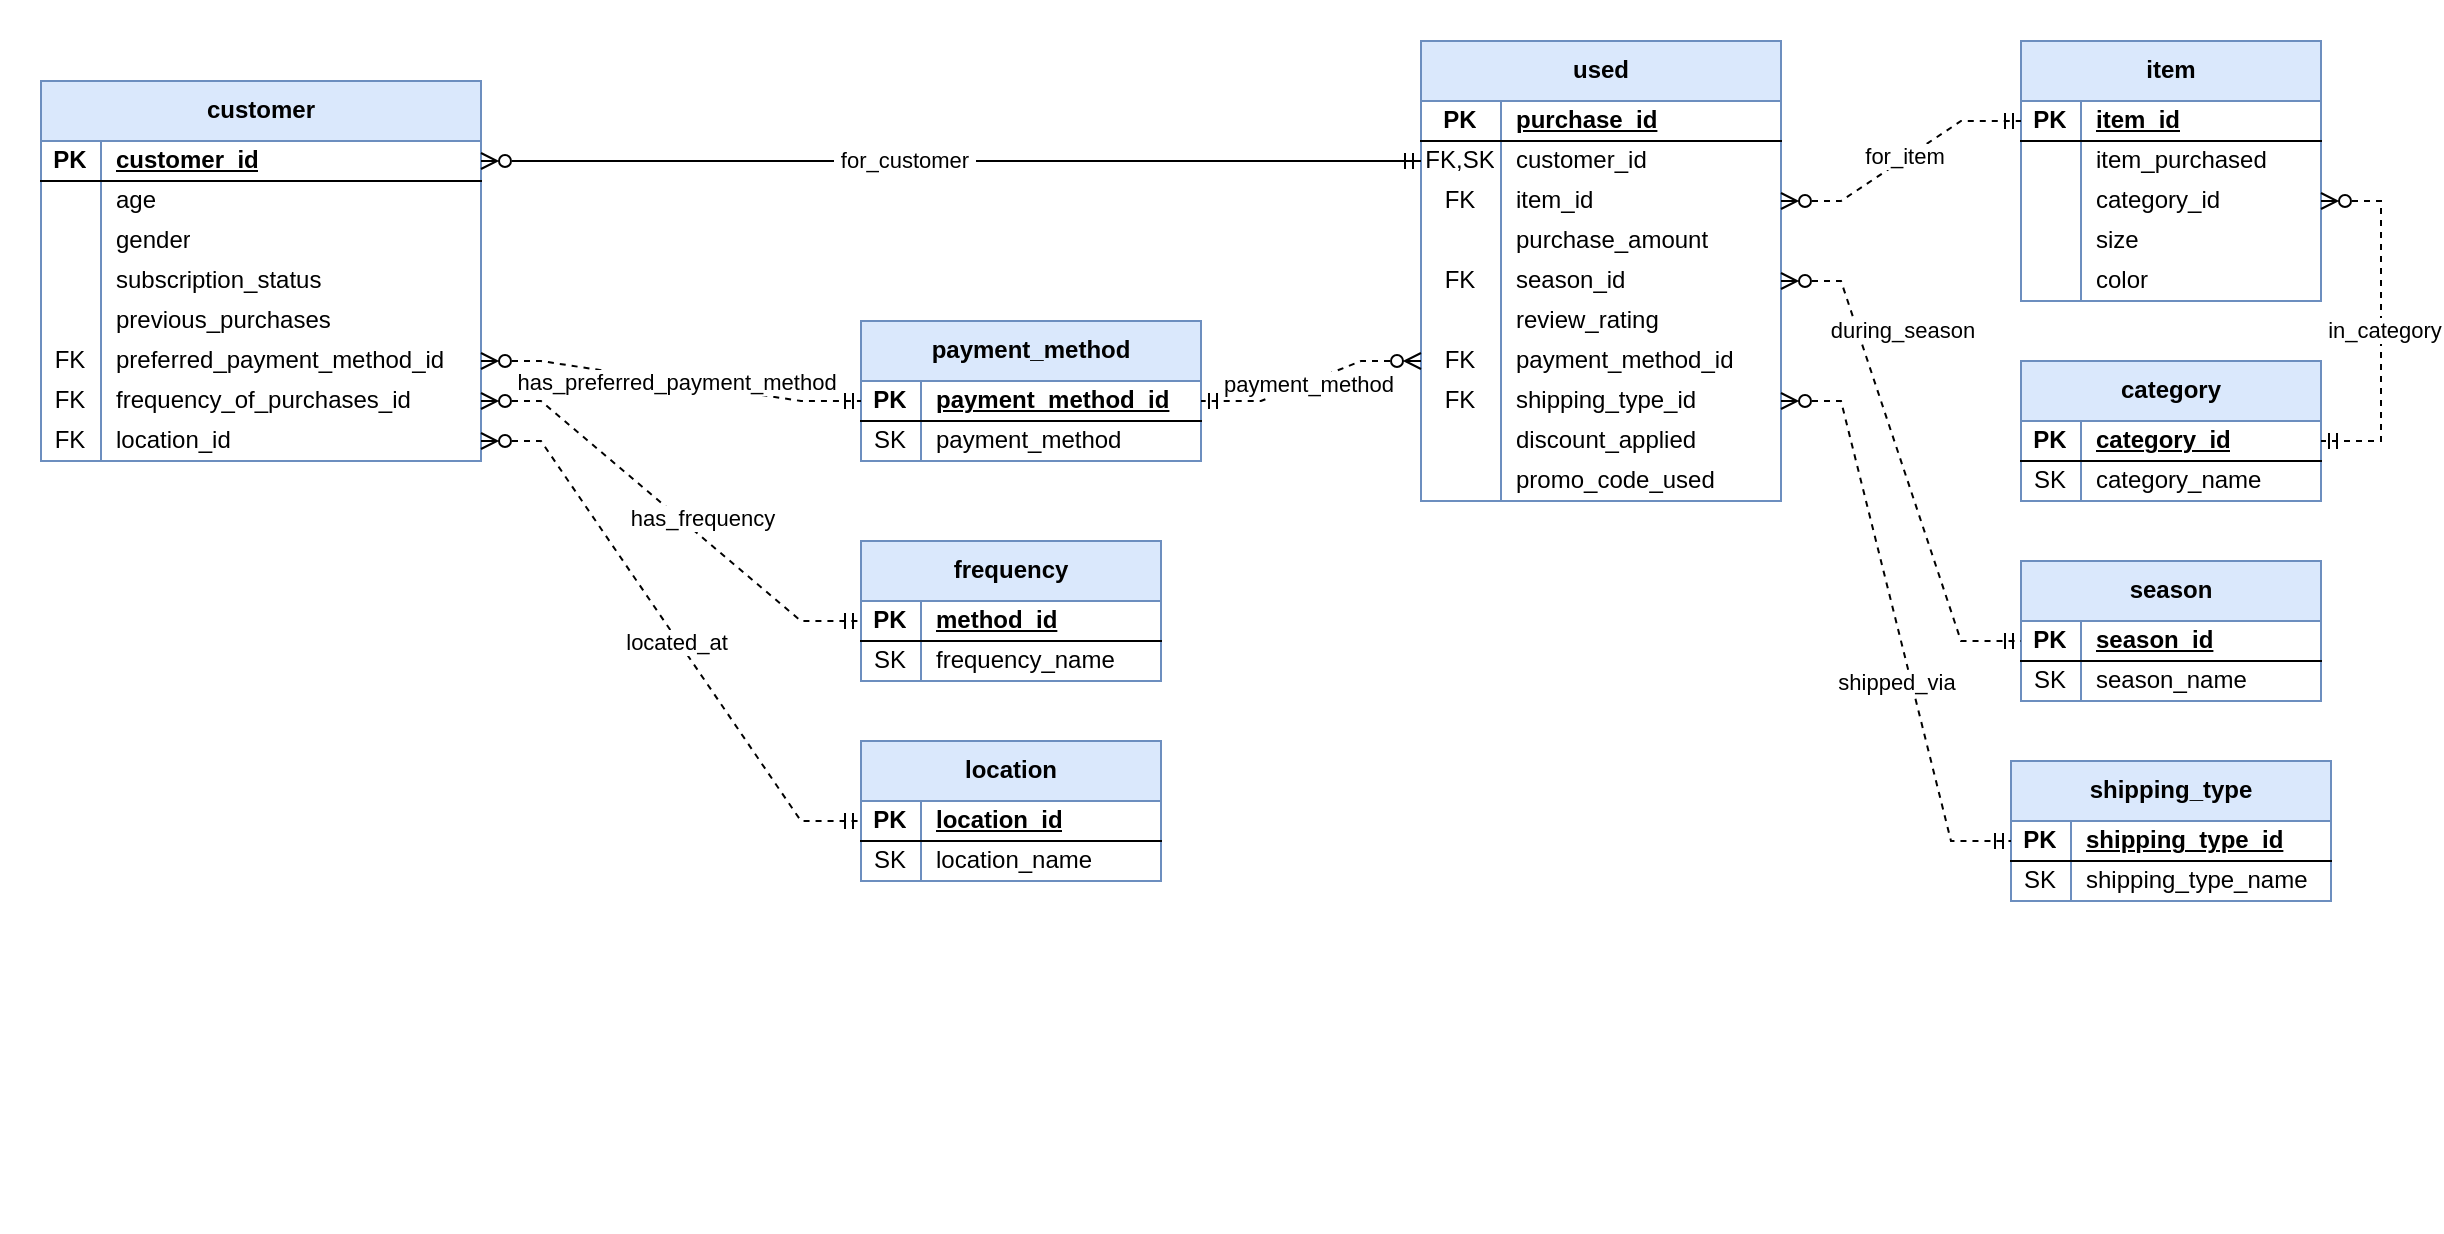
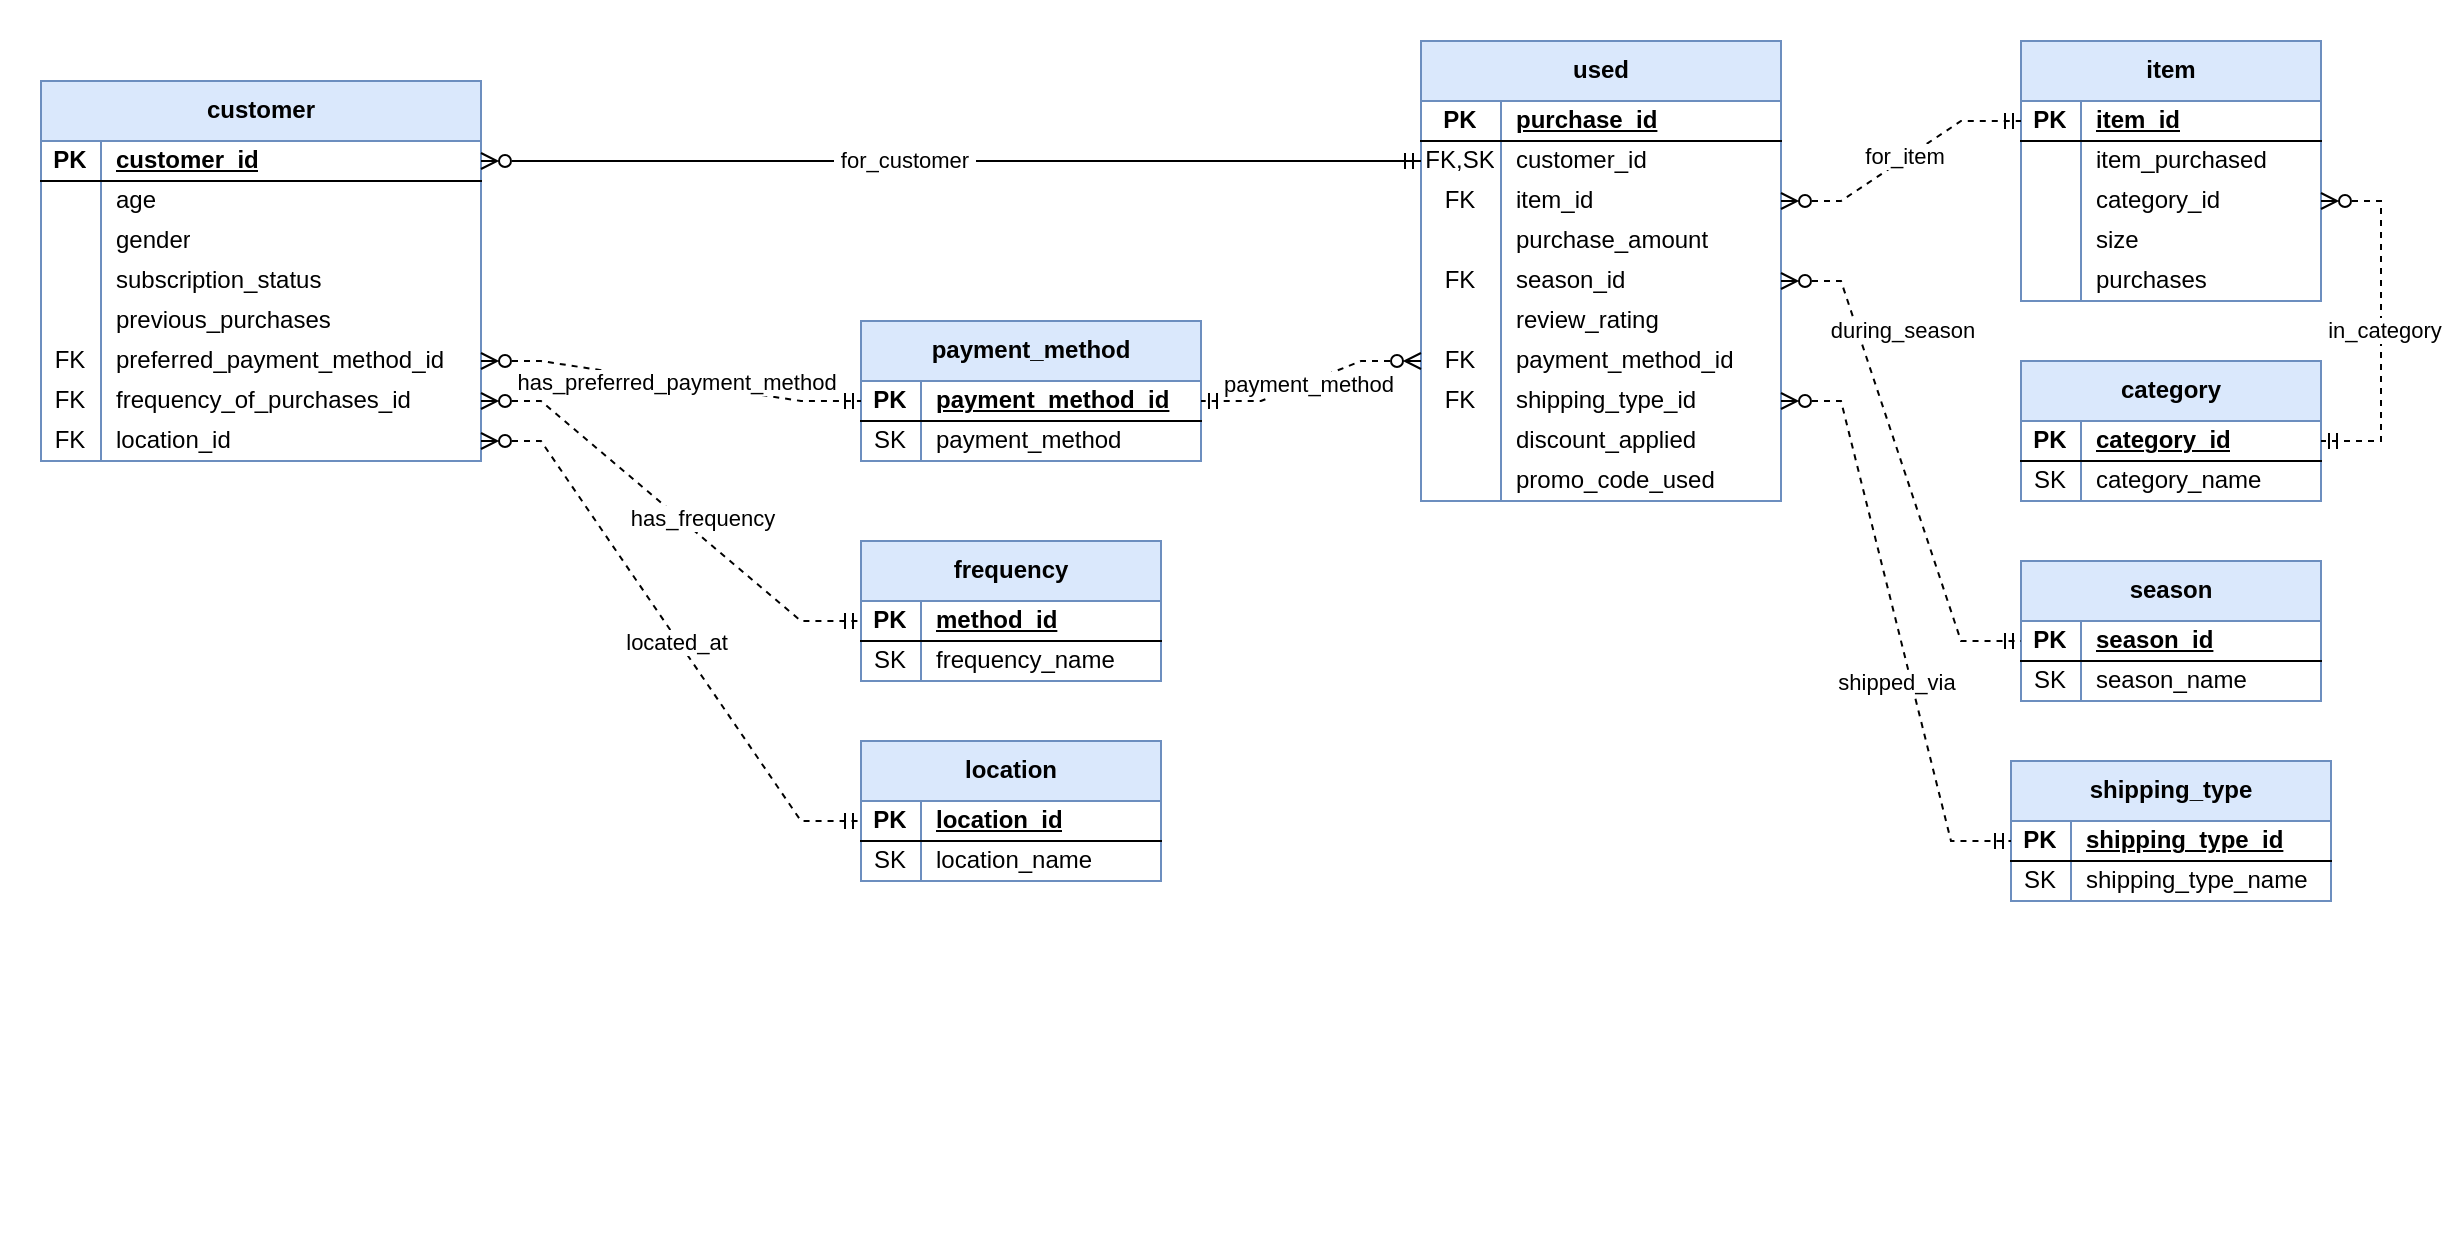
(2127, 281) -> (2157, 281)
